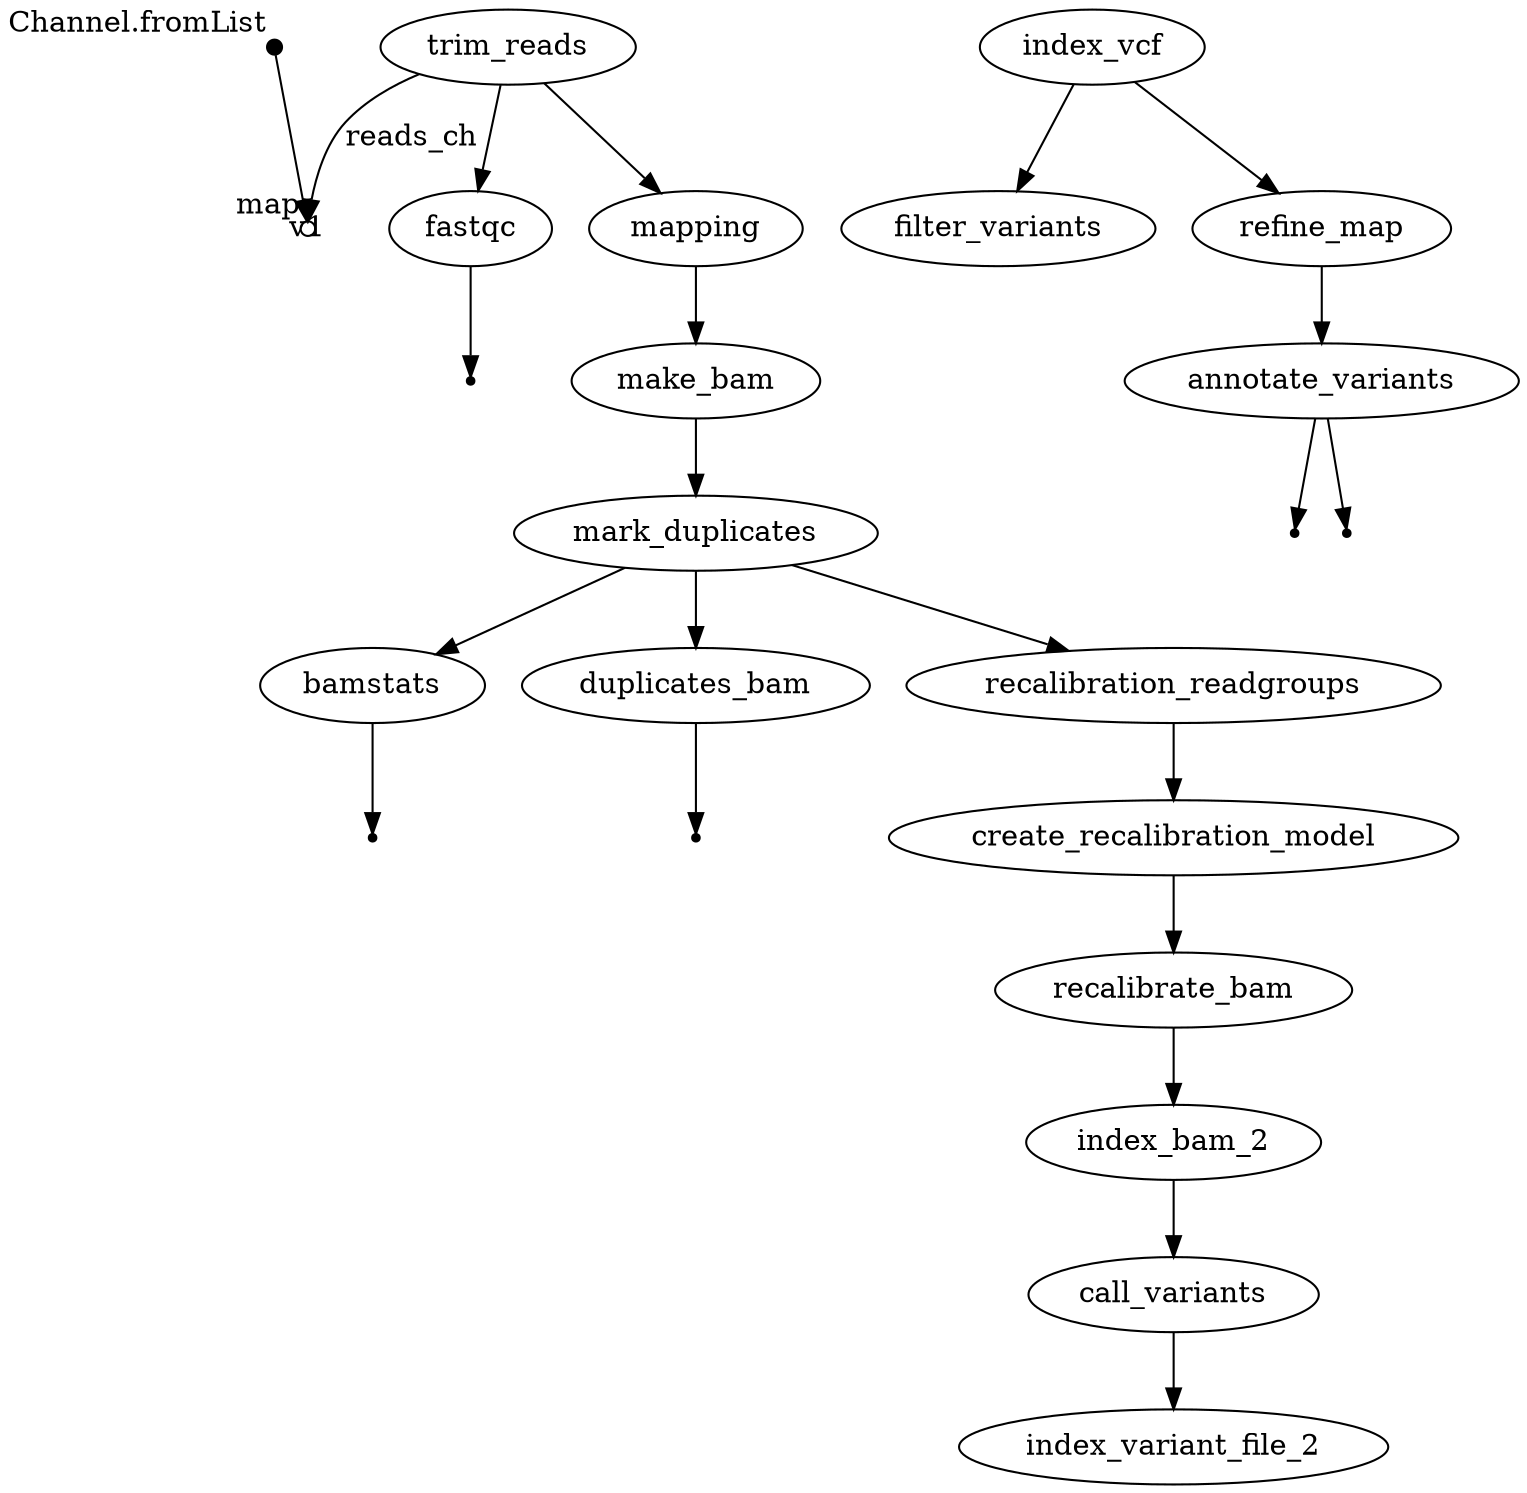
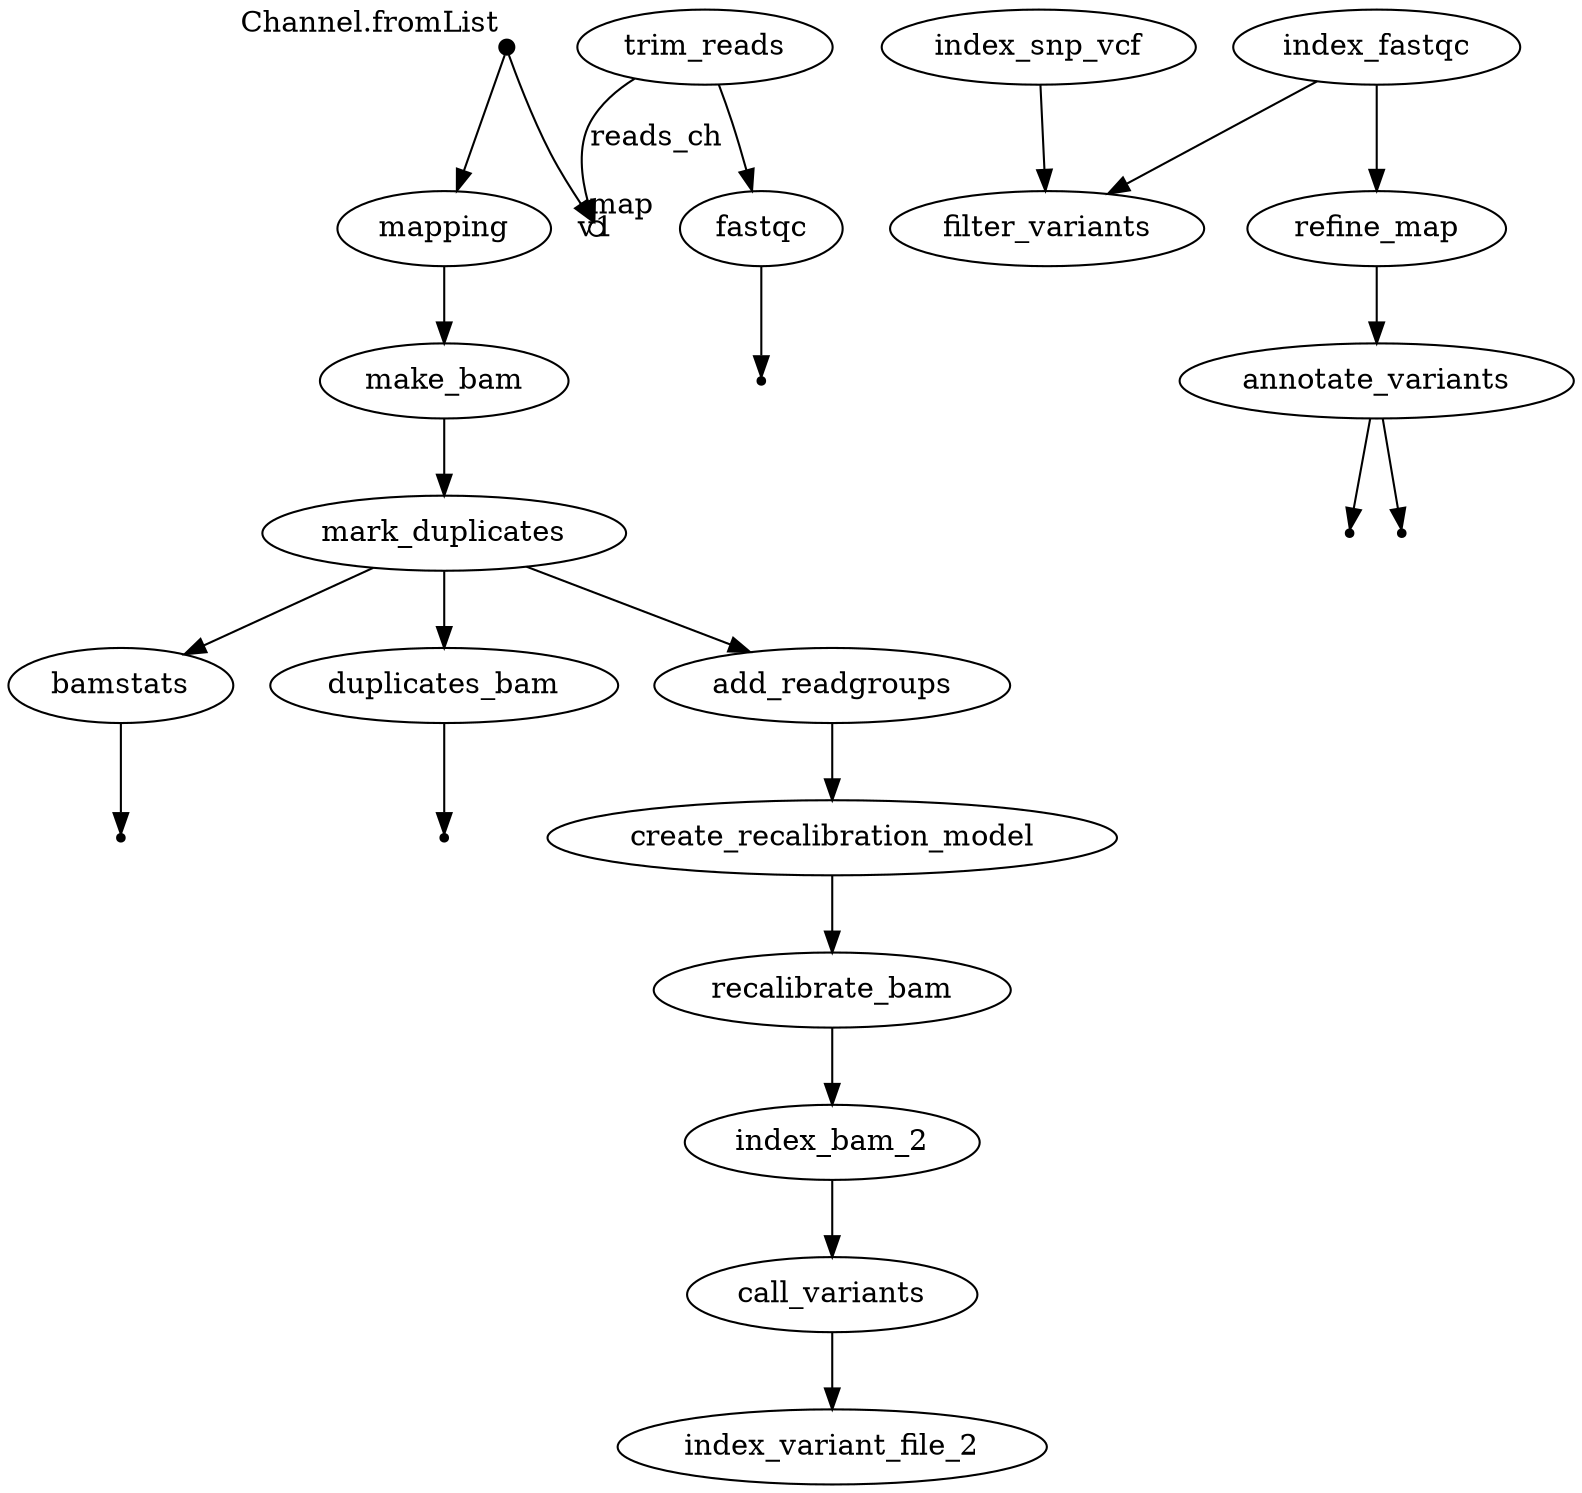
none -> (1039, 47)
(1092, 47) -> (1377, 47)
(595, 131) -> (484, 113)
(1174, 685) -> (832, 685)
